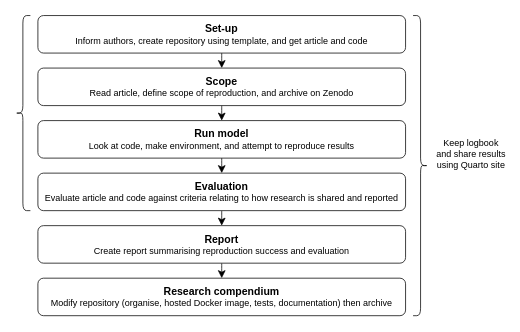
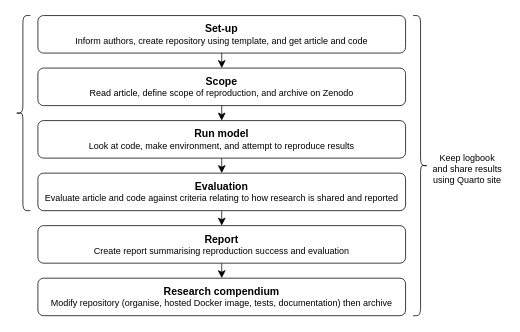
(471, 154) -> (467, 169)
